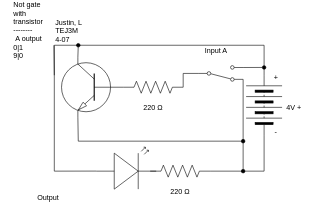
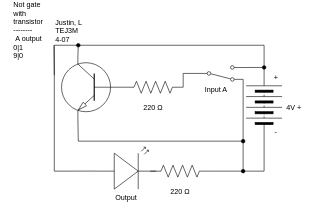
(216, 51) -> (216, 90)
(48, 198) -> (126, 198)
